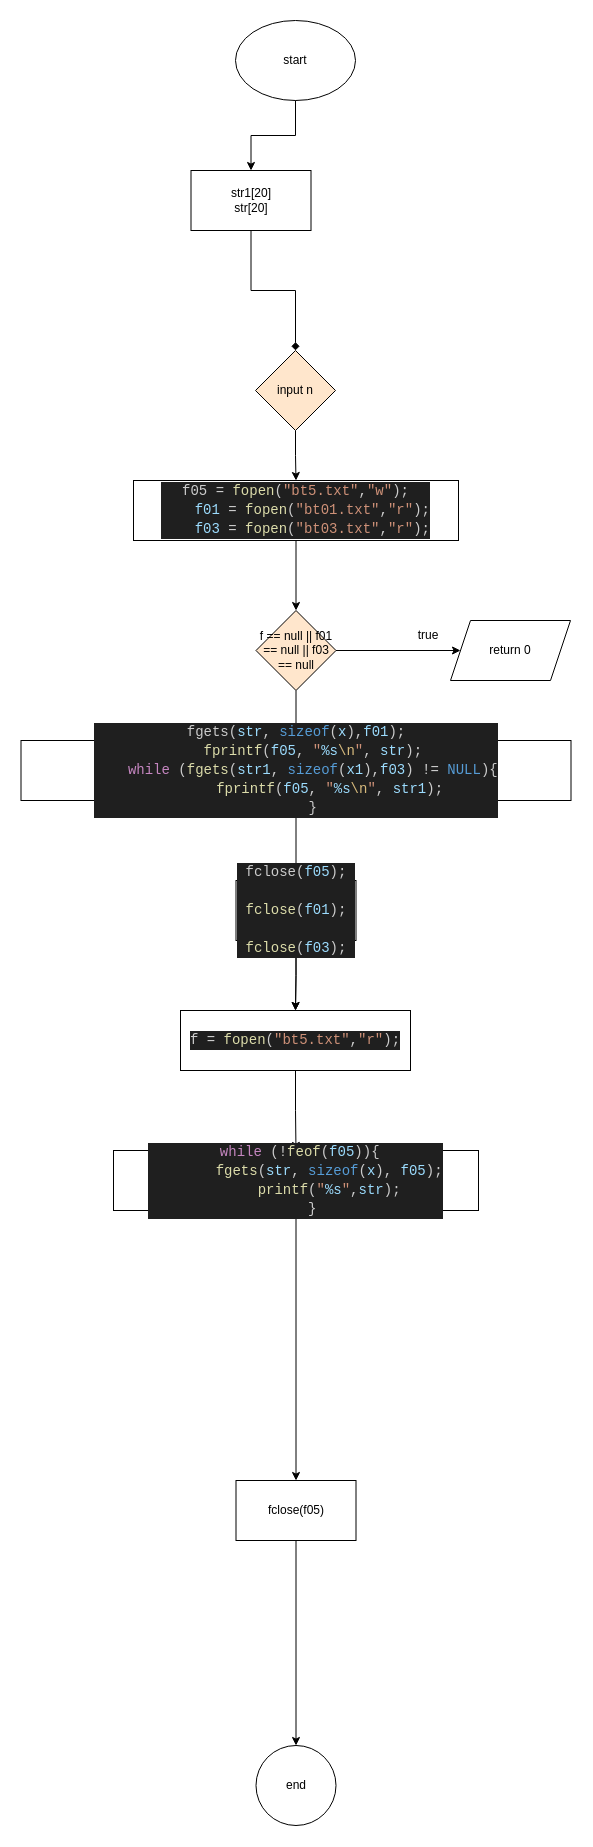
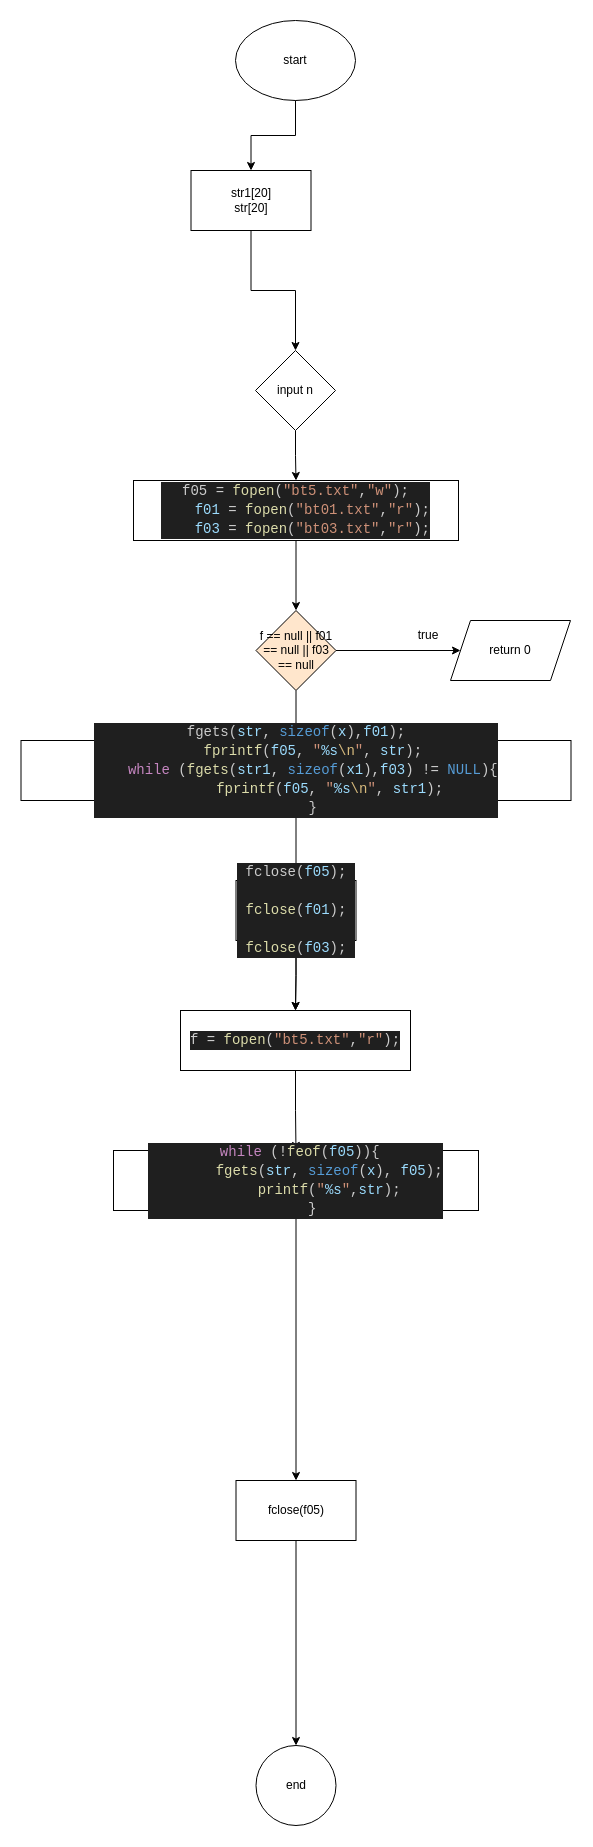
(296, 341) -> (296, 342)
(296, 391) -> (296, 391)
